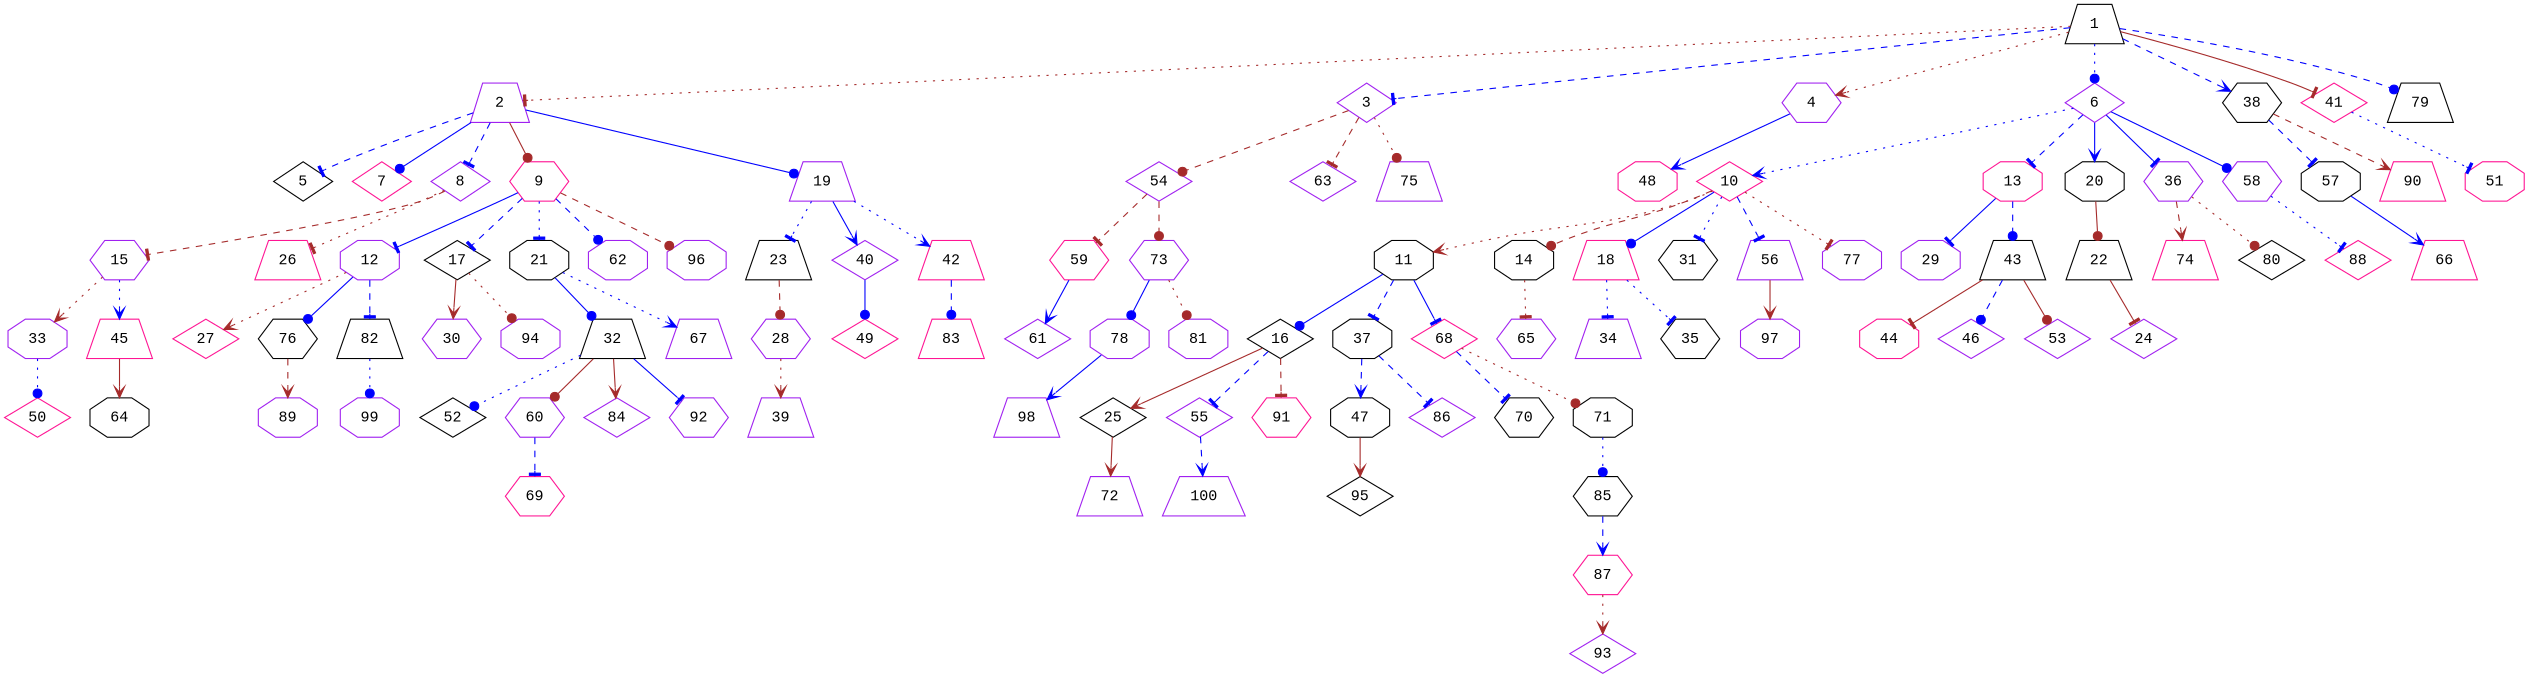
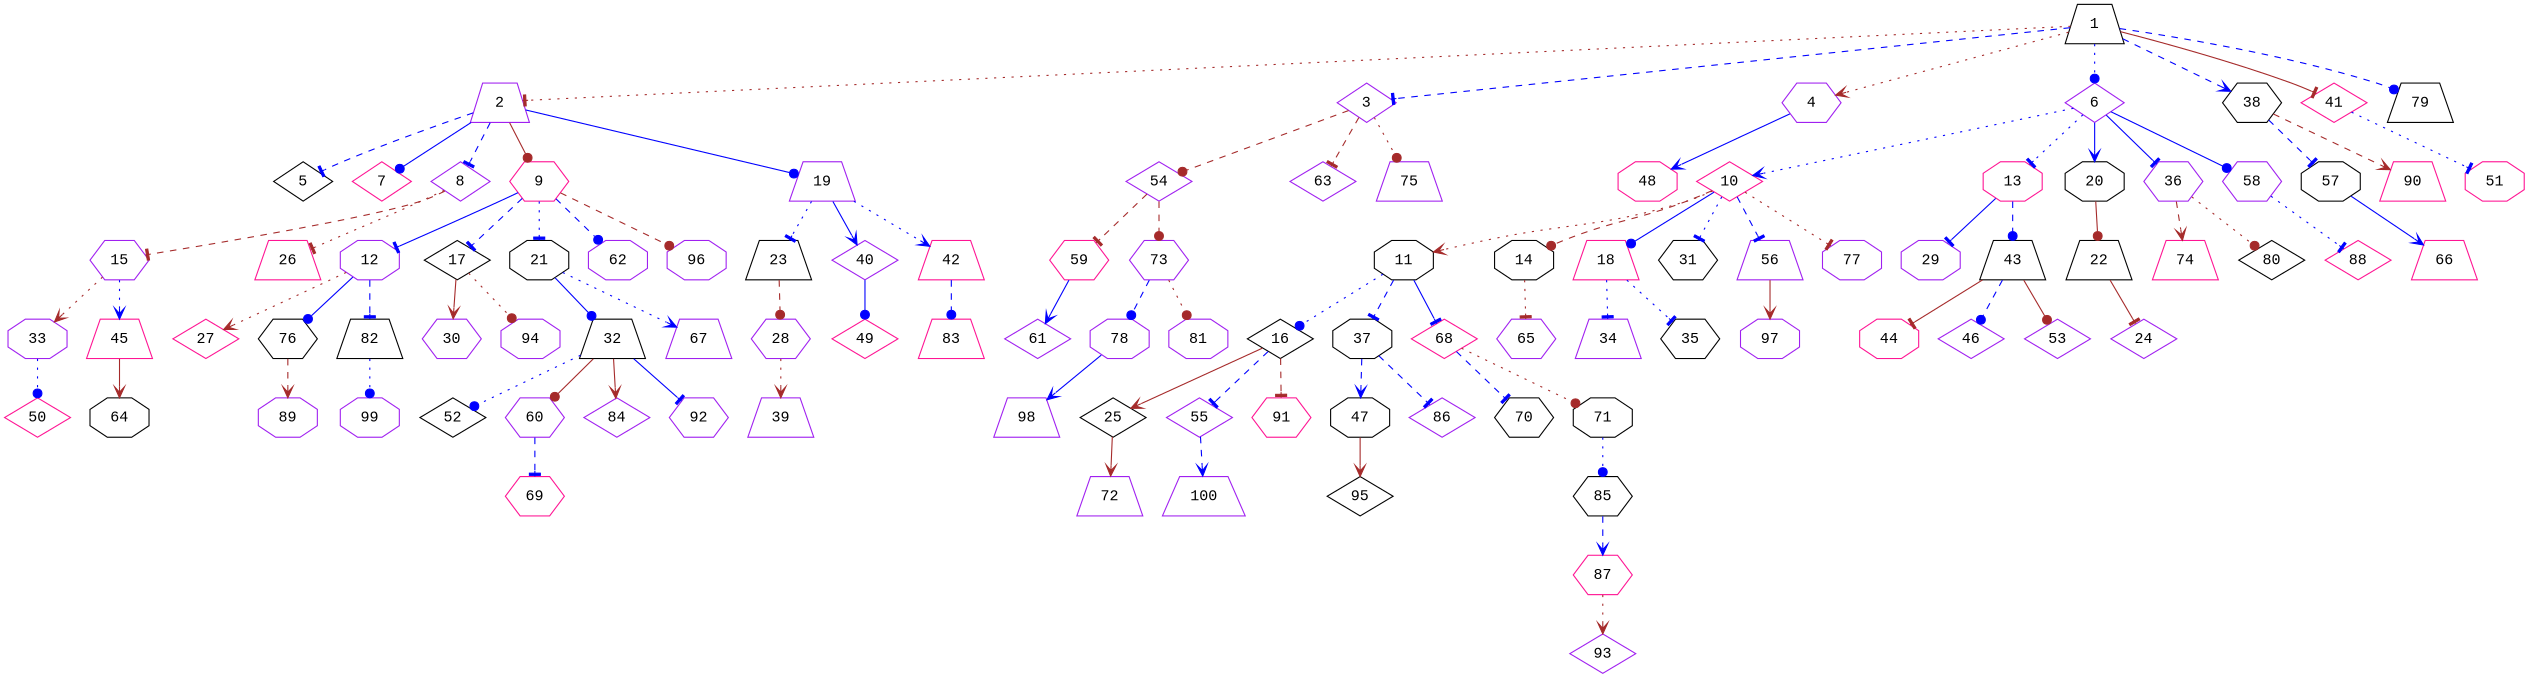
(2058, 138) -> (2058, 138)
(1141, 296) -> (1141, 296)
(1343, 299) -> (1343, 299)
